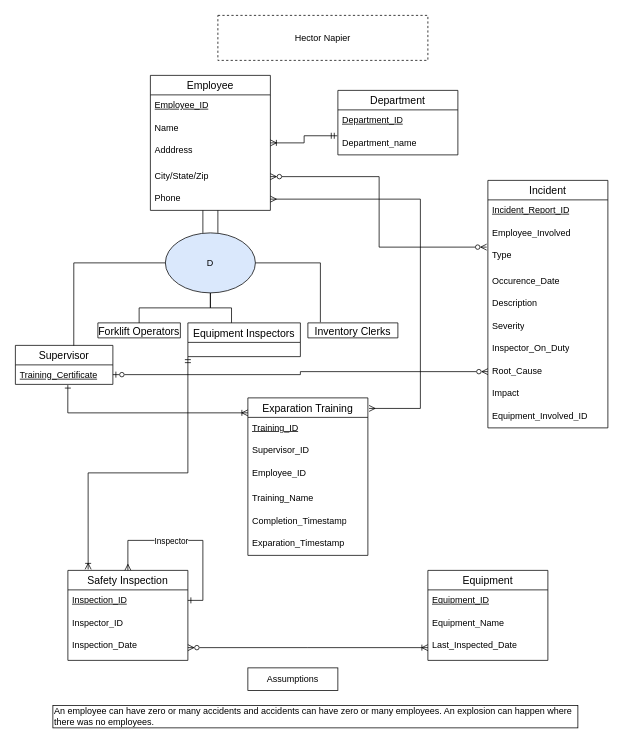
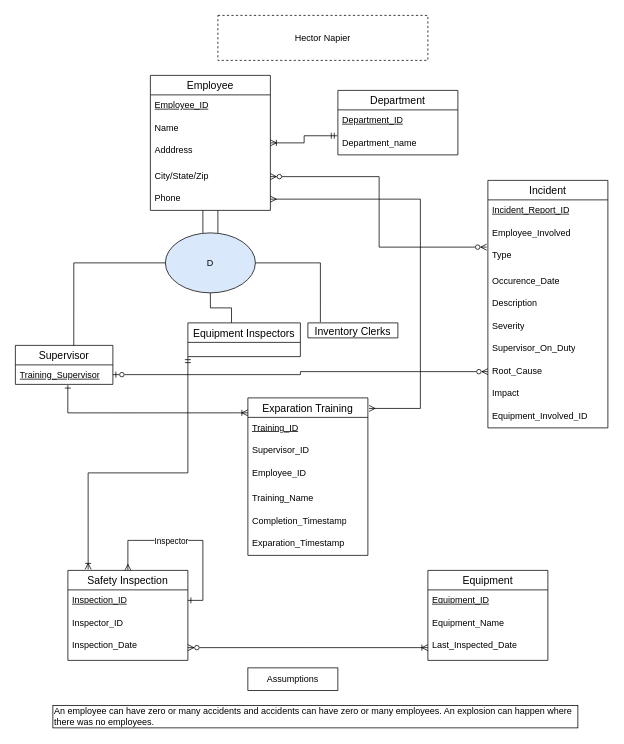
(167, 308) -> none
(139, 330) -> none
(535, 349) -> (537, 349)
(65, 381) -> (64, 376)
